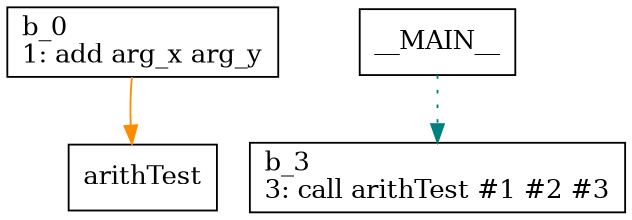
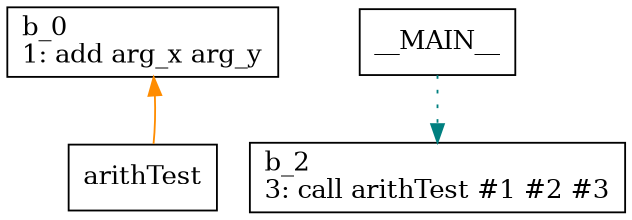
(131, 101) -> (155, 120)
(438, 178) -> (438, 178)
